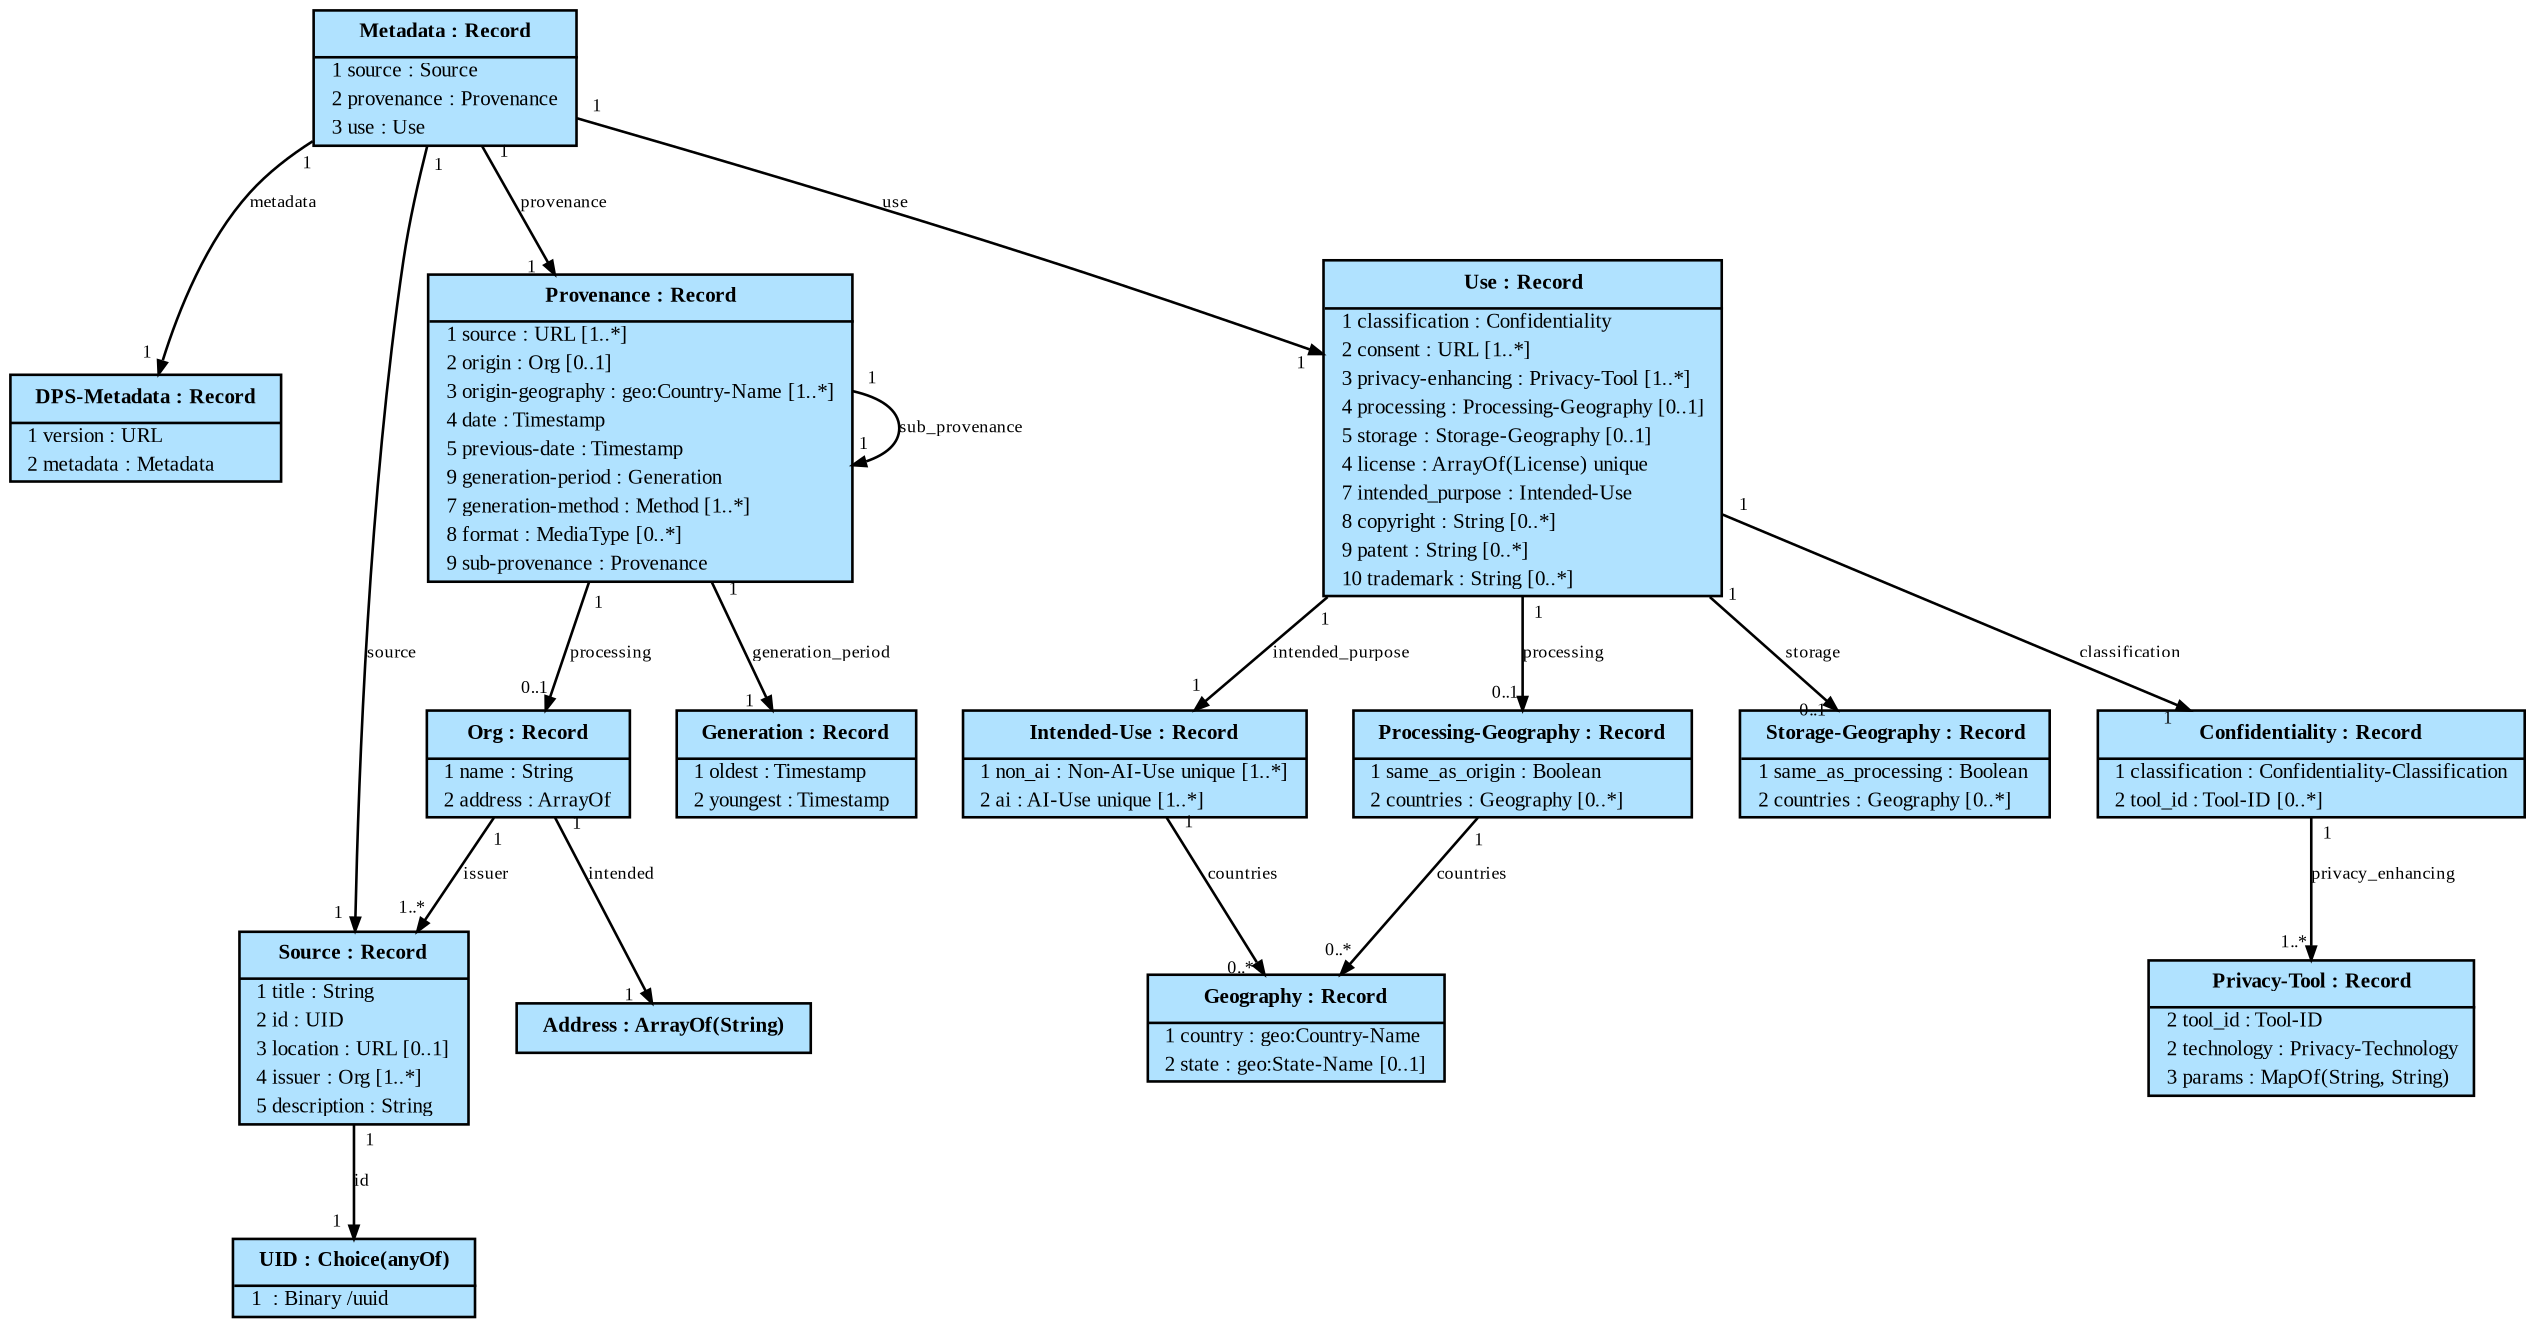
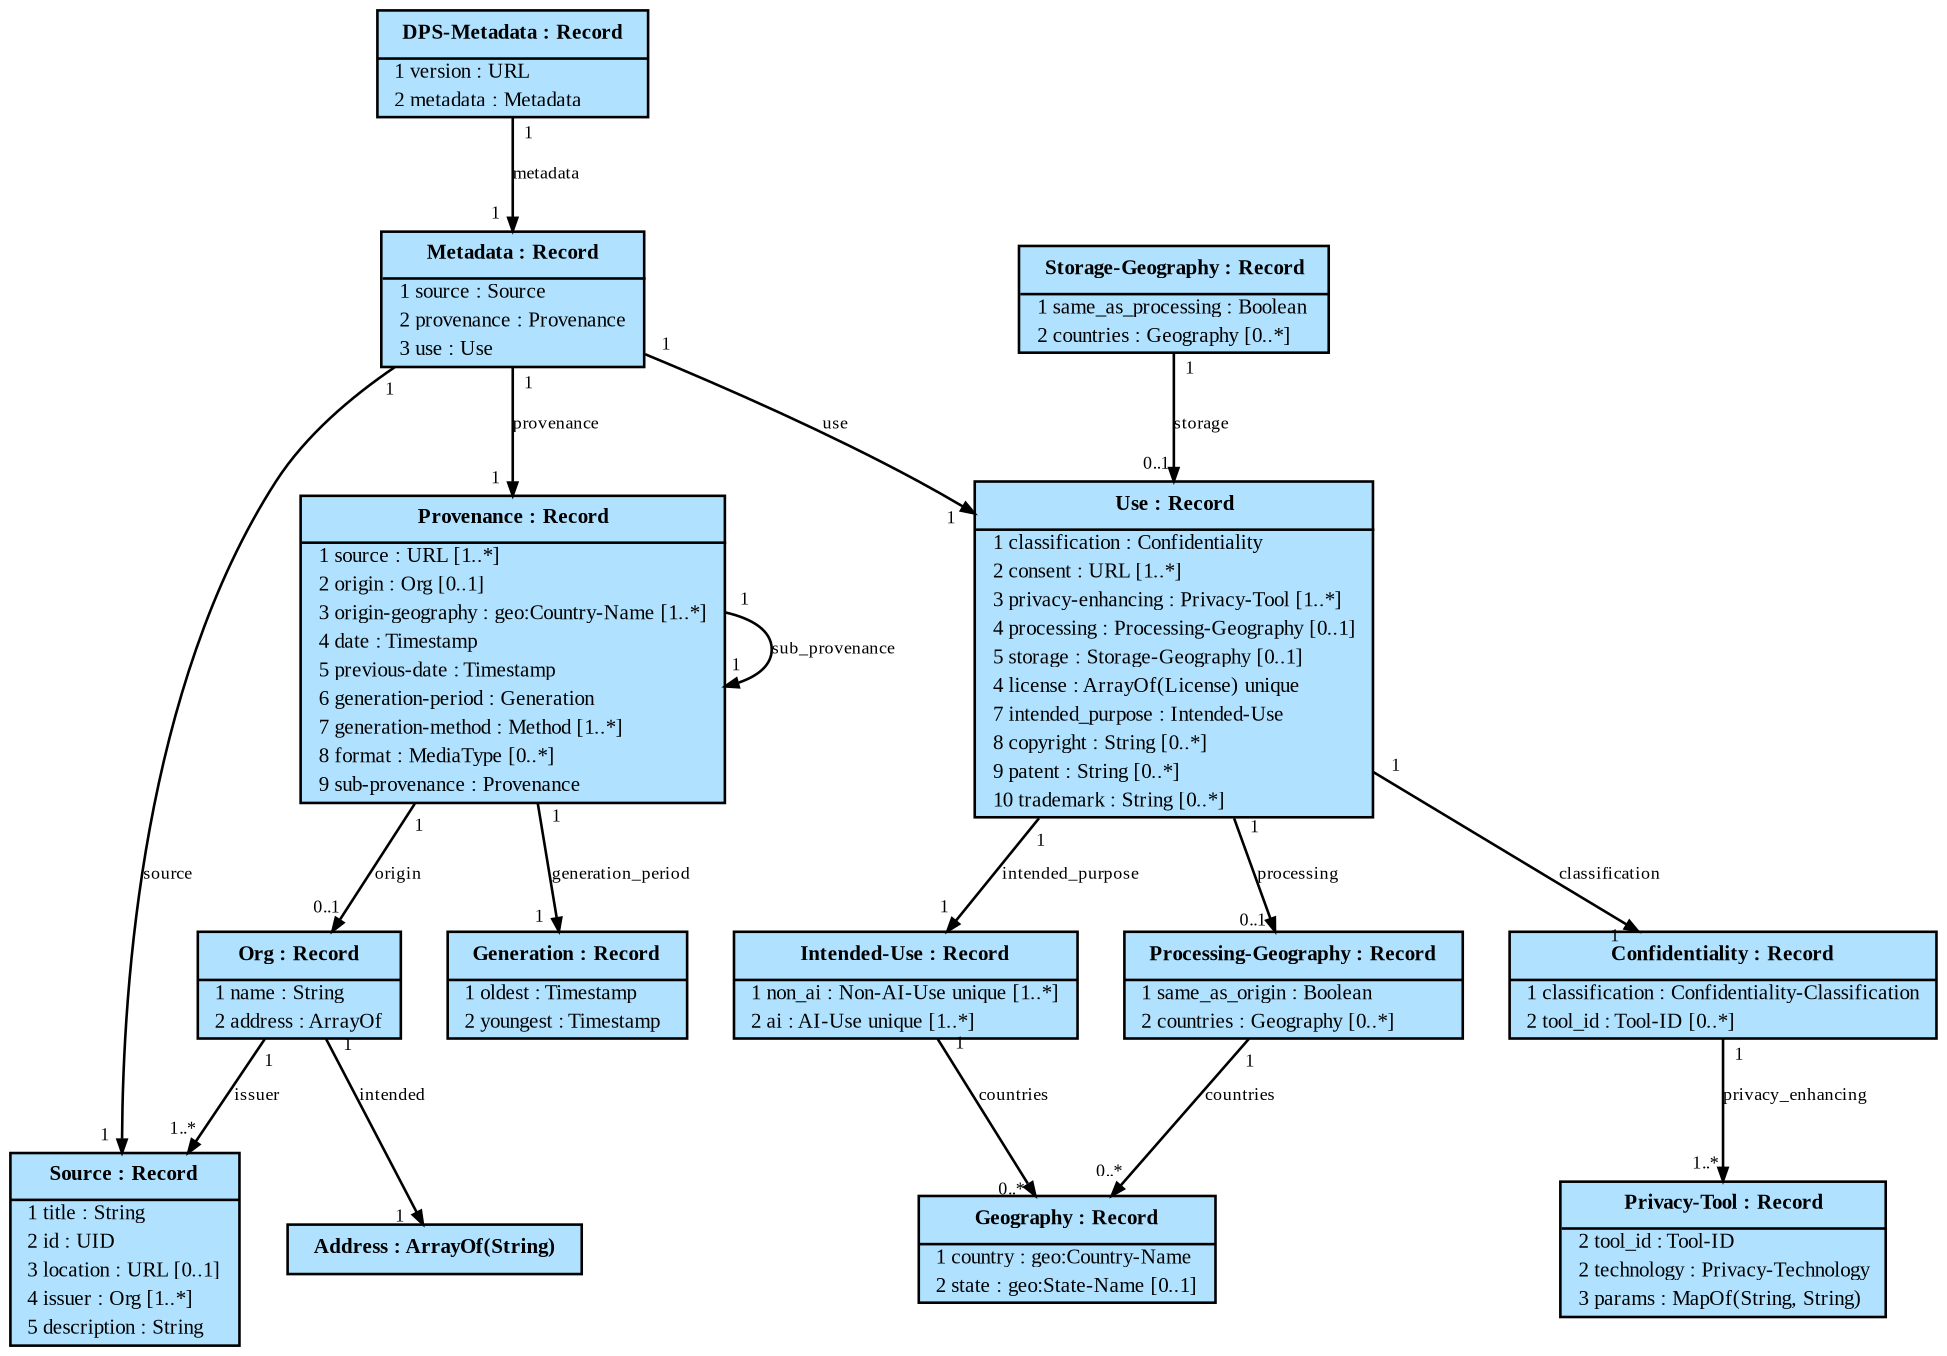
(218, 236) -> (513, 167)
(584, 478) -> (457, 699)
(1768, 649) -> (1174, 410)
(612, 653) -> (400, 875)
(354, 1278) -> none
